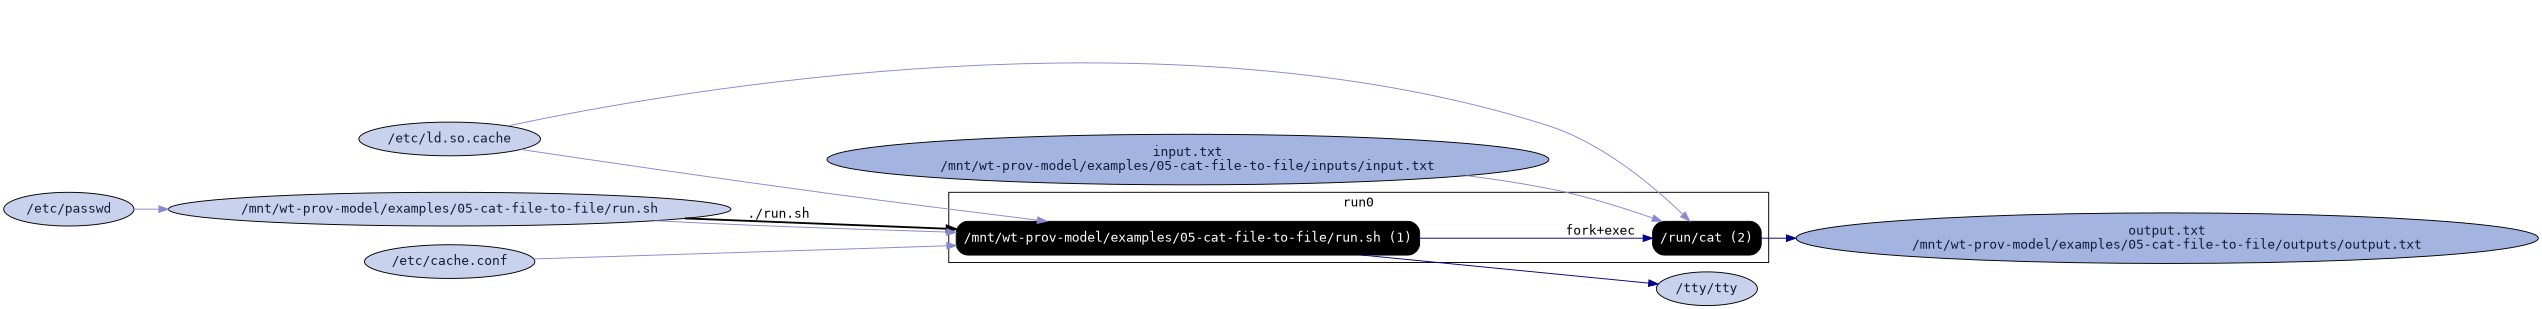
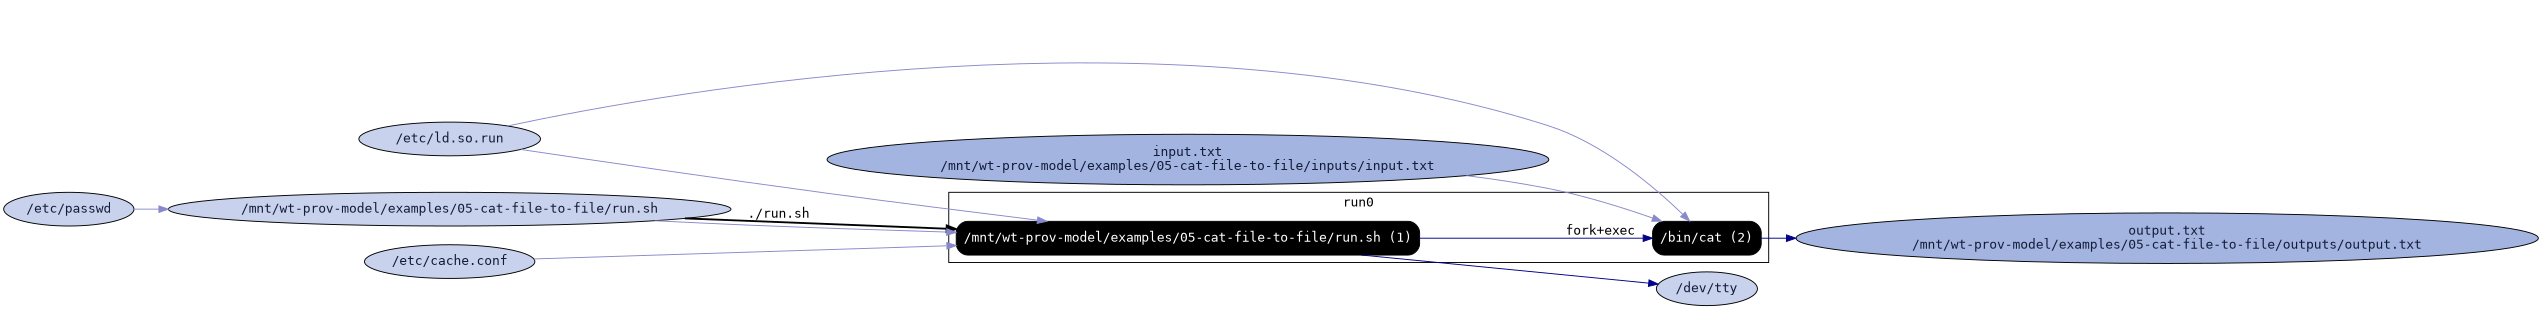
(450, 139) -> (450, 139)
(1707, 238) -> (1707, 238)
(1707, 289) -> (1707, 289)
